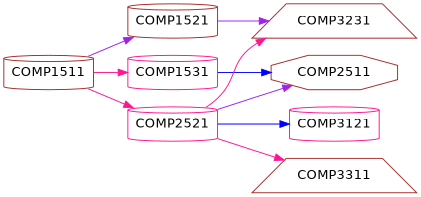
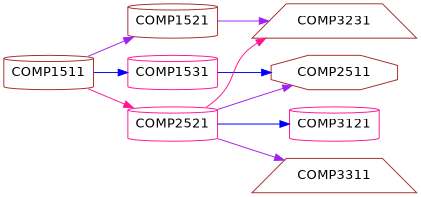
(106, 73) -> (106, 73)
(246, 148) -> (246, 148)
